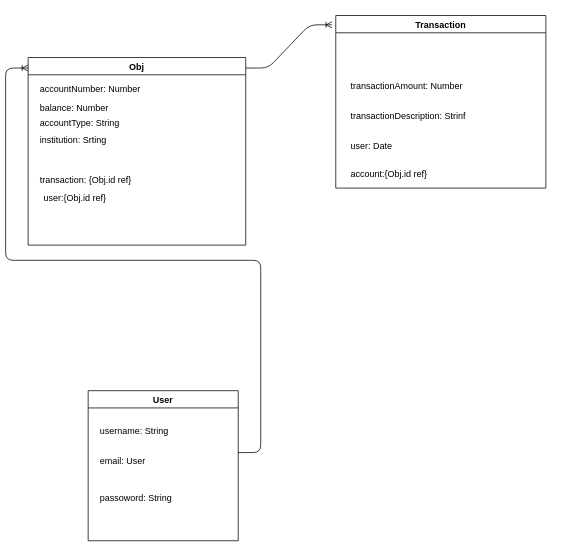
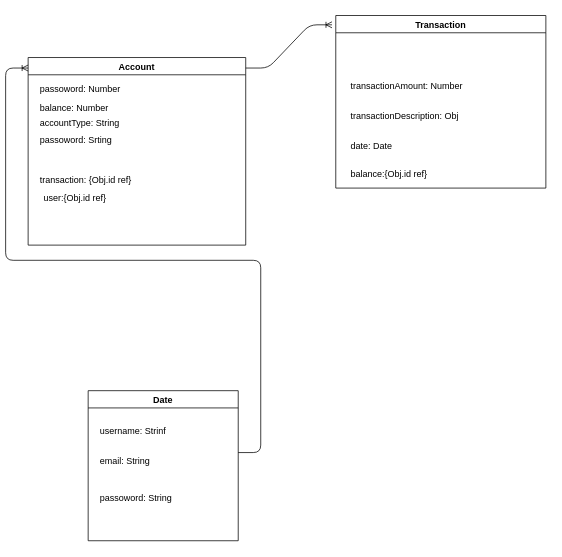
(137, 66) -> (137, 66)
(90, 89) -> (80, 89)
(419, 116) -> (412, 116)
(81, 140) -> (79, 140)
(373, 146) -> (373, 146)
(396, 174) -> (395, 174)
(163, 399) -> (163, 399)
(137, 431) -> (137, 431)
(123, 461) -> (127, 461)
